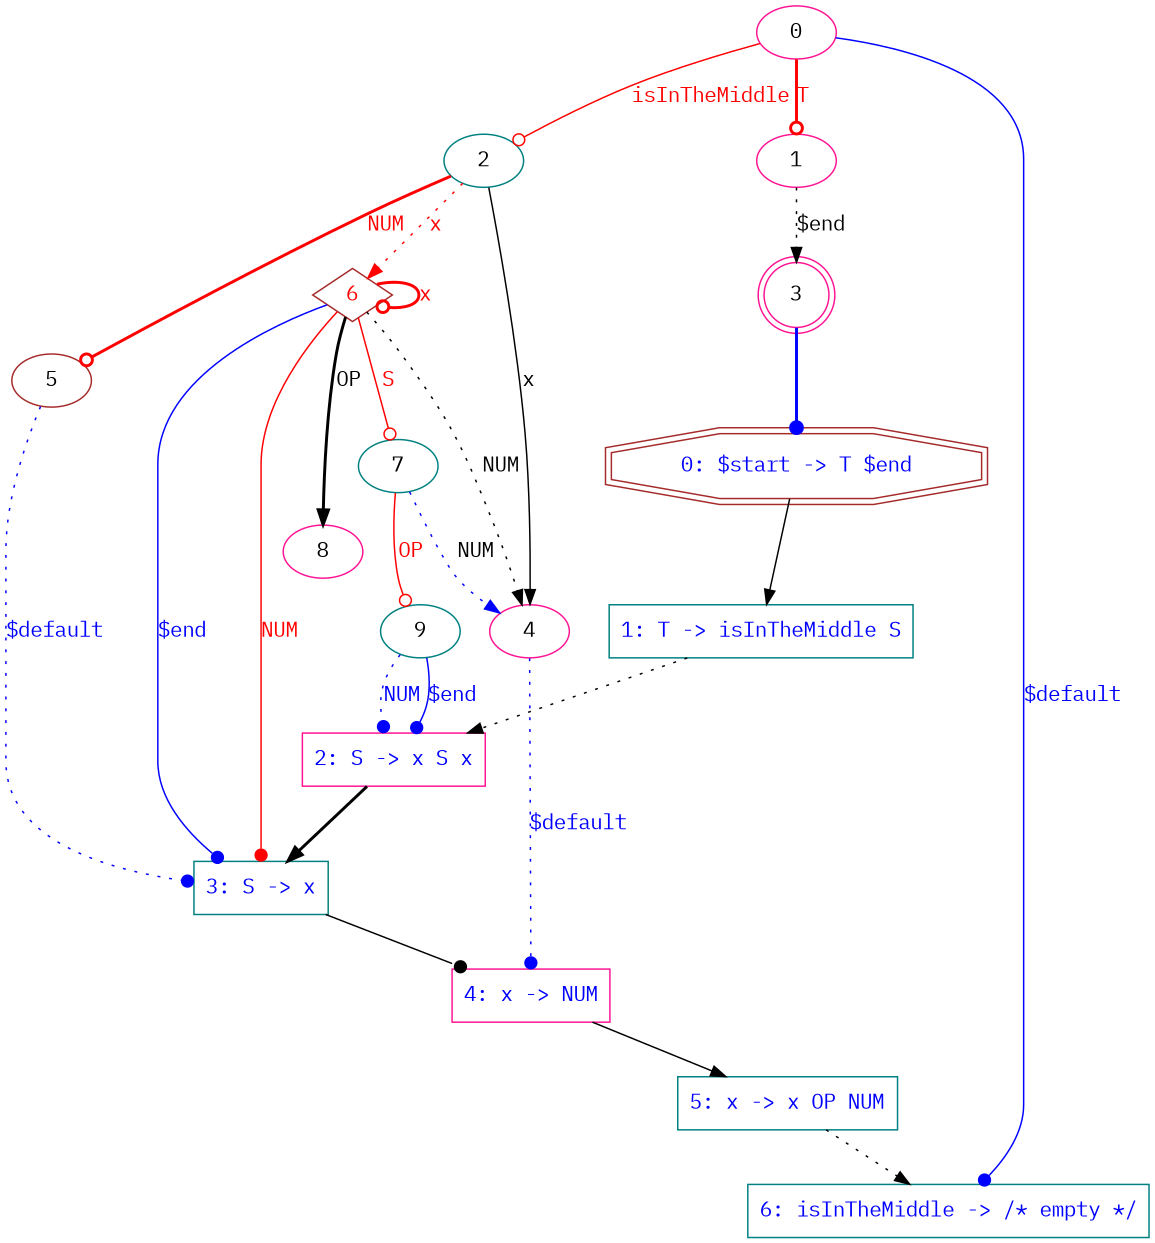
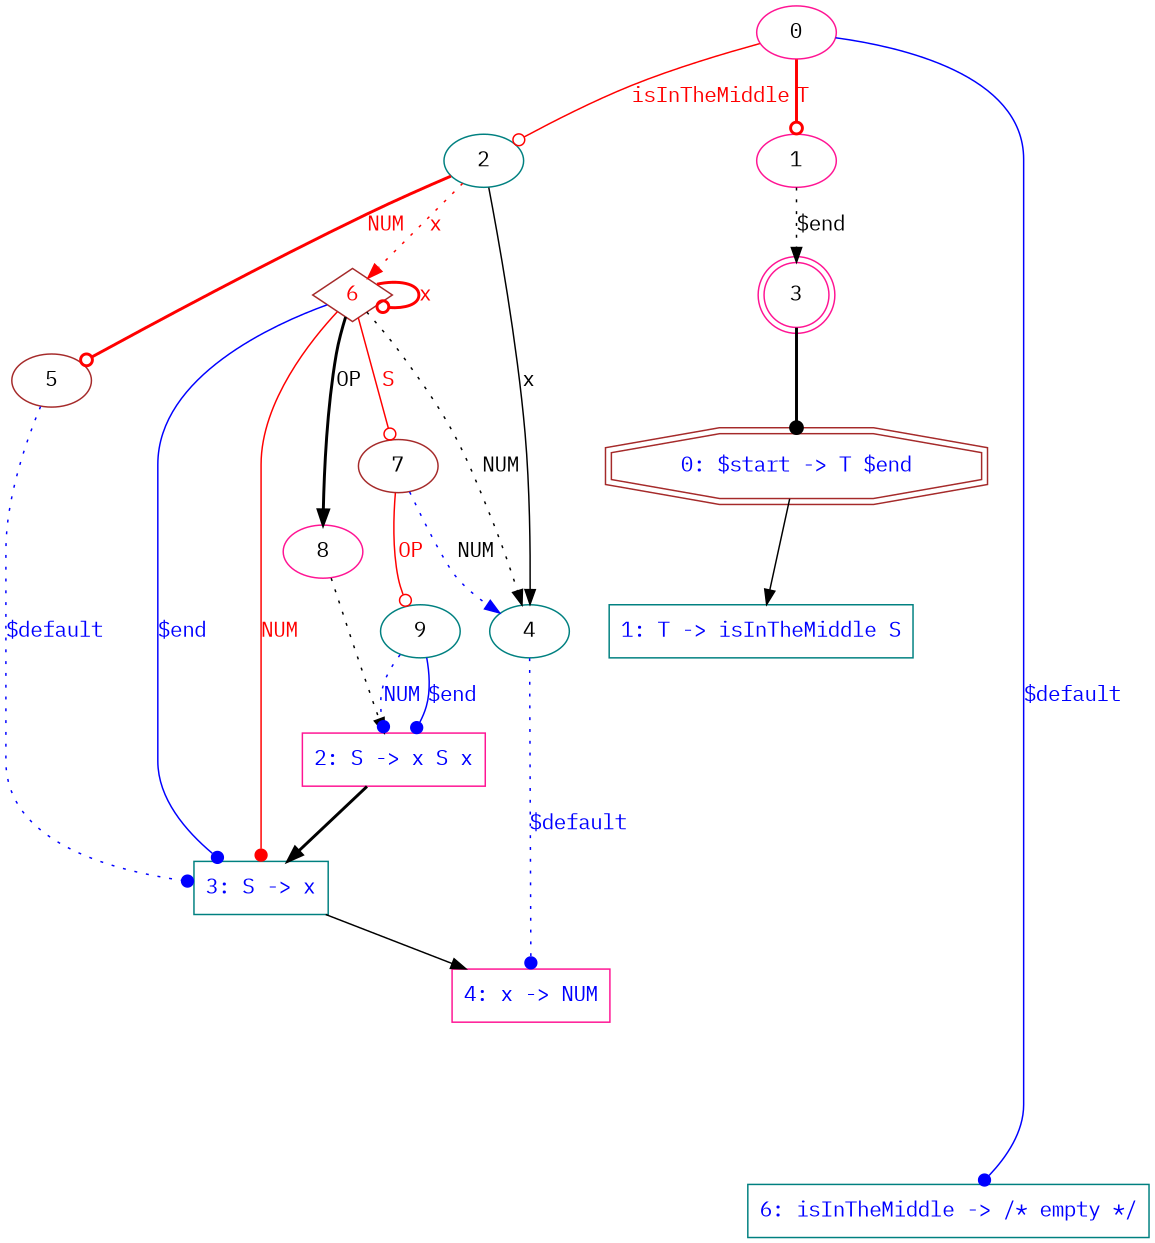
(796, 375) -> (796, 375)
(398, 466) -> (398, 466)
(530, 631) -> (530, 631)
(585, 693) -> (355, 649)
(389, 939) -> (389, 939)
(788, 1103) -> none
